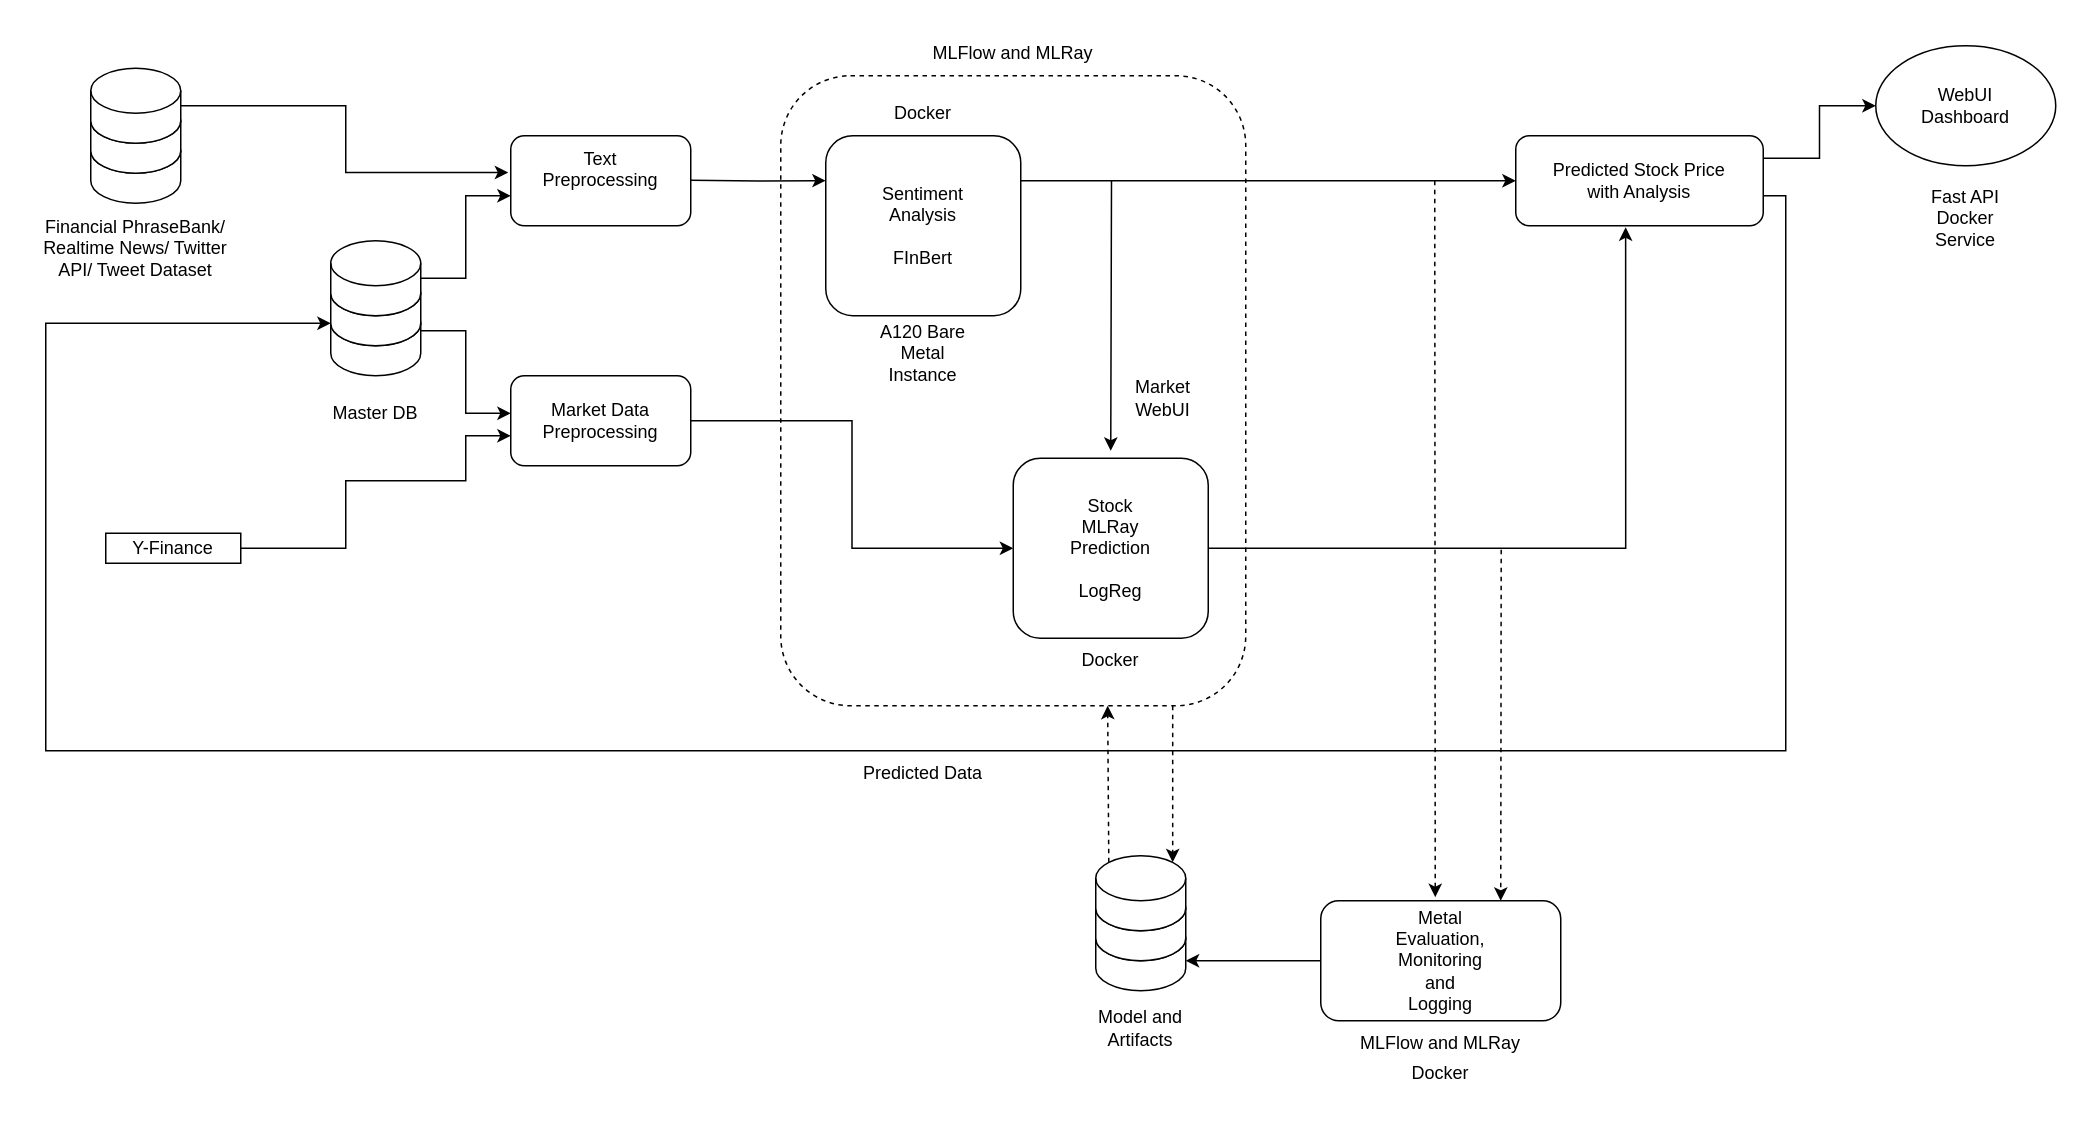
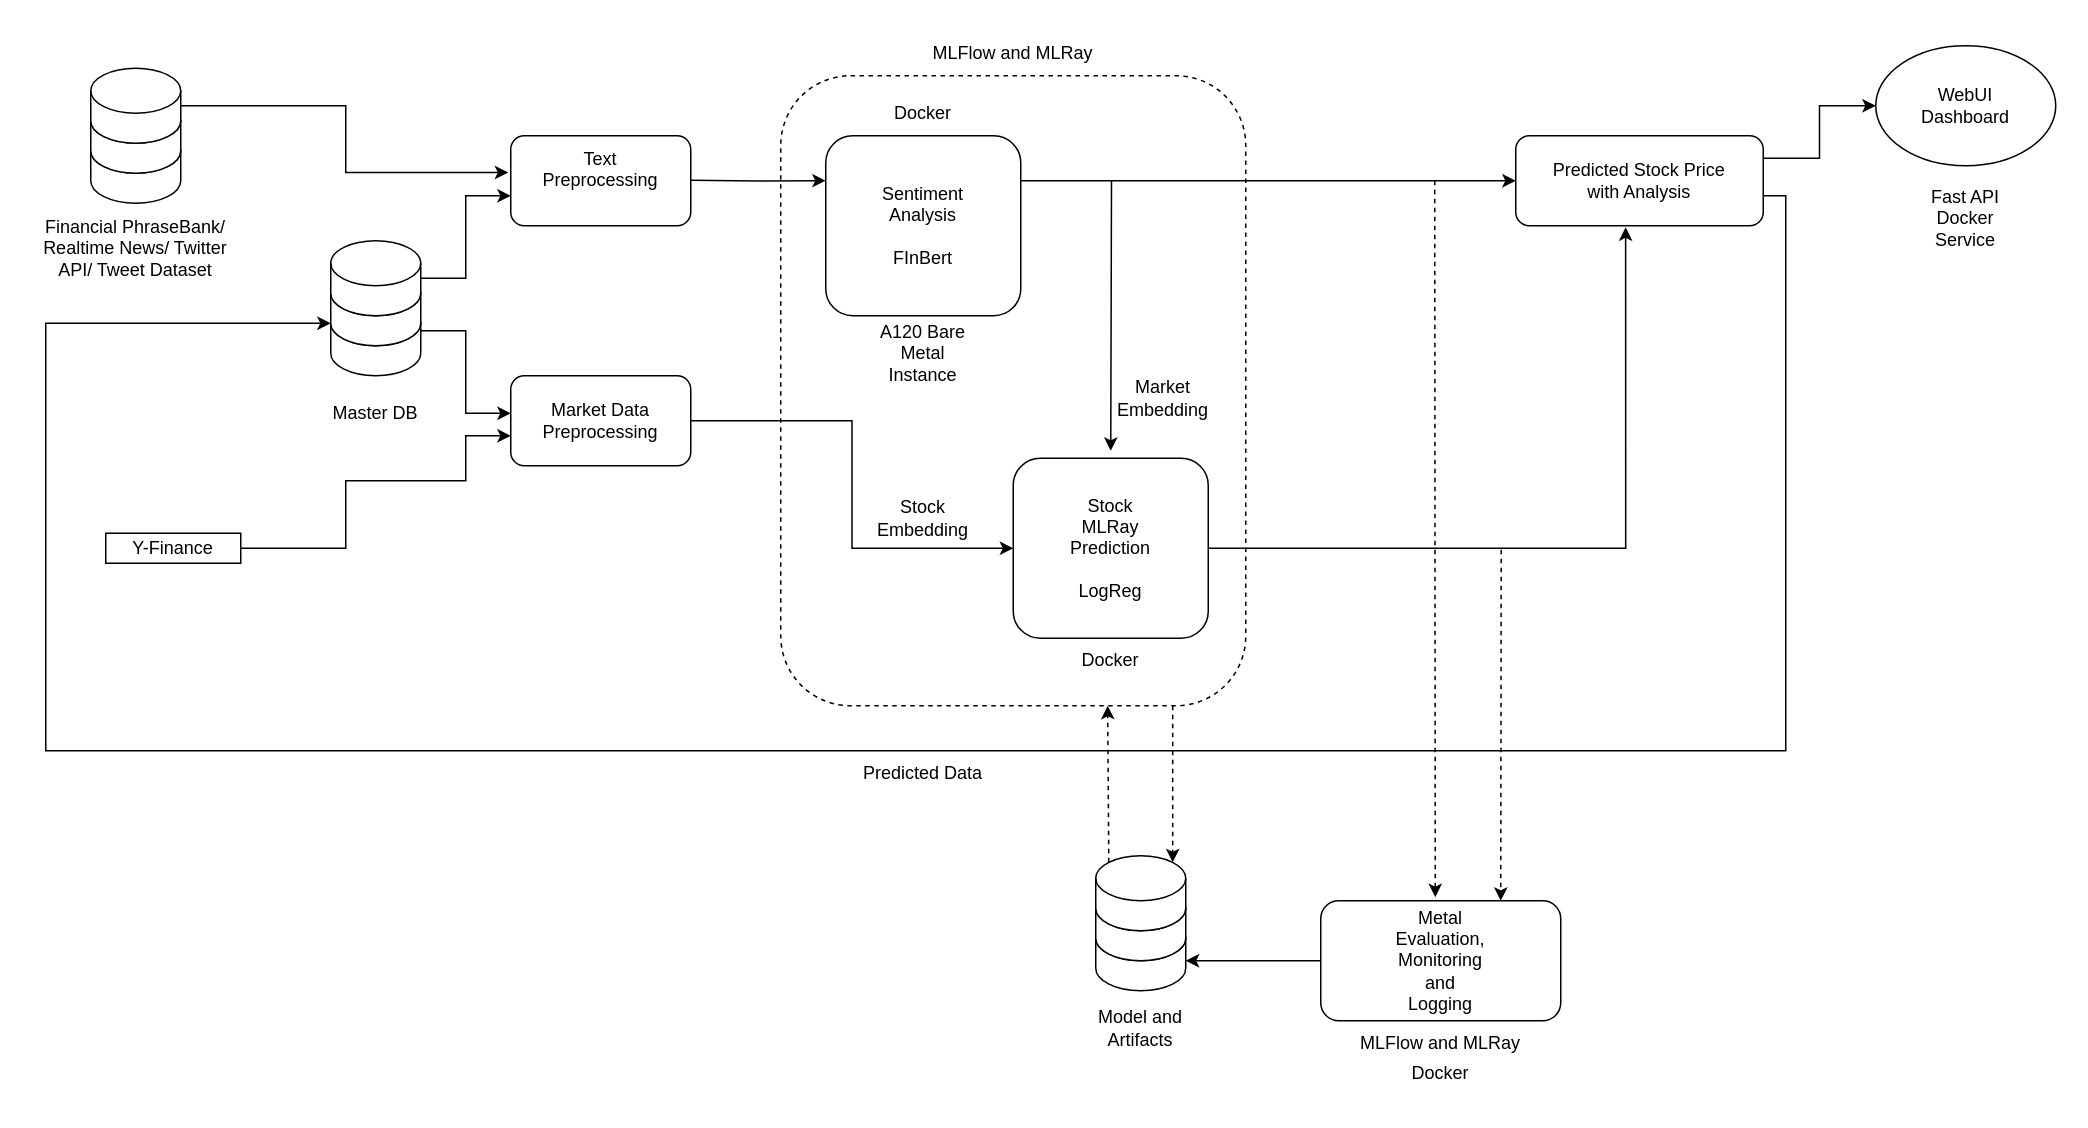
(1163, 398) -> (1163, 398)
none -> (923, 518)
